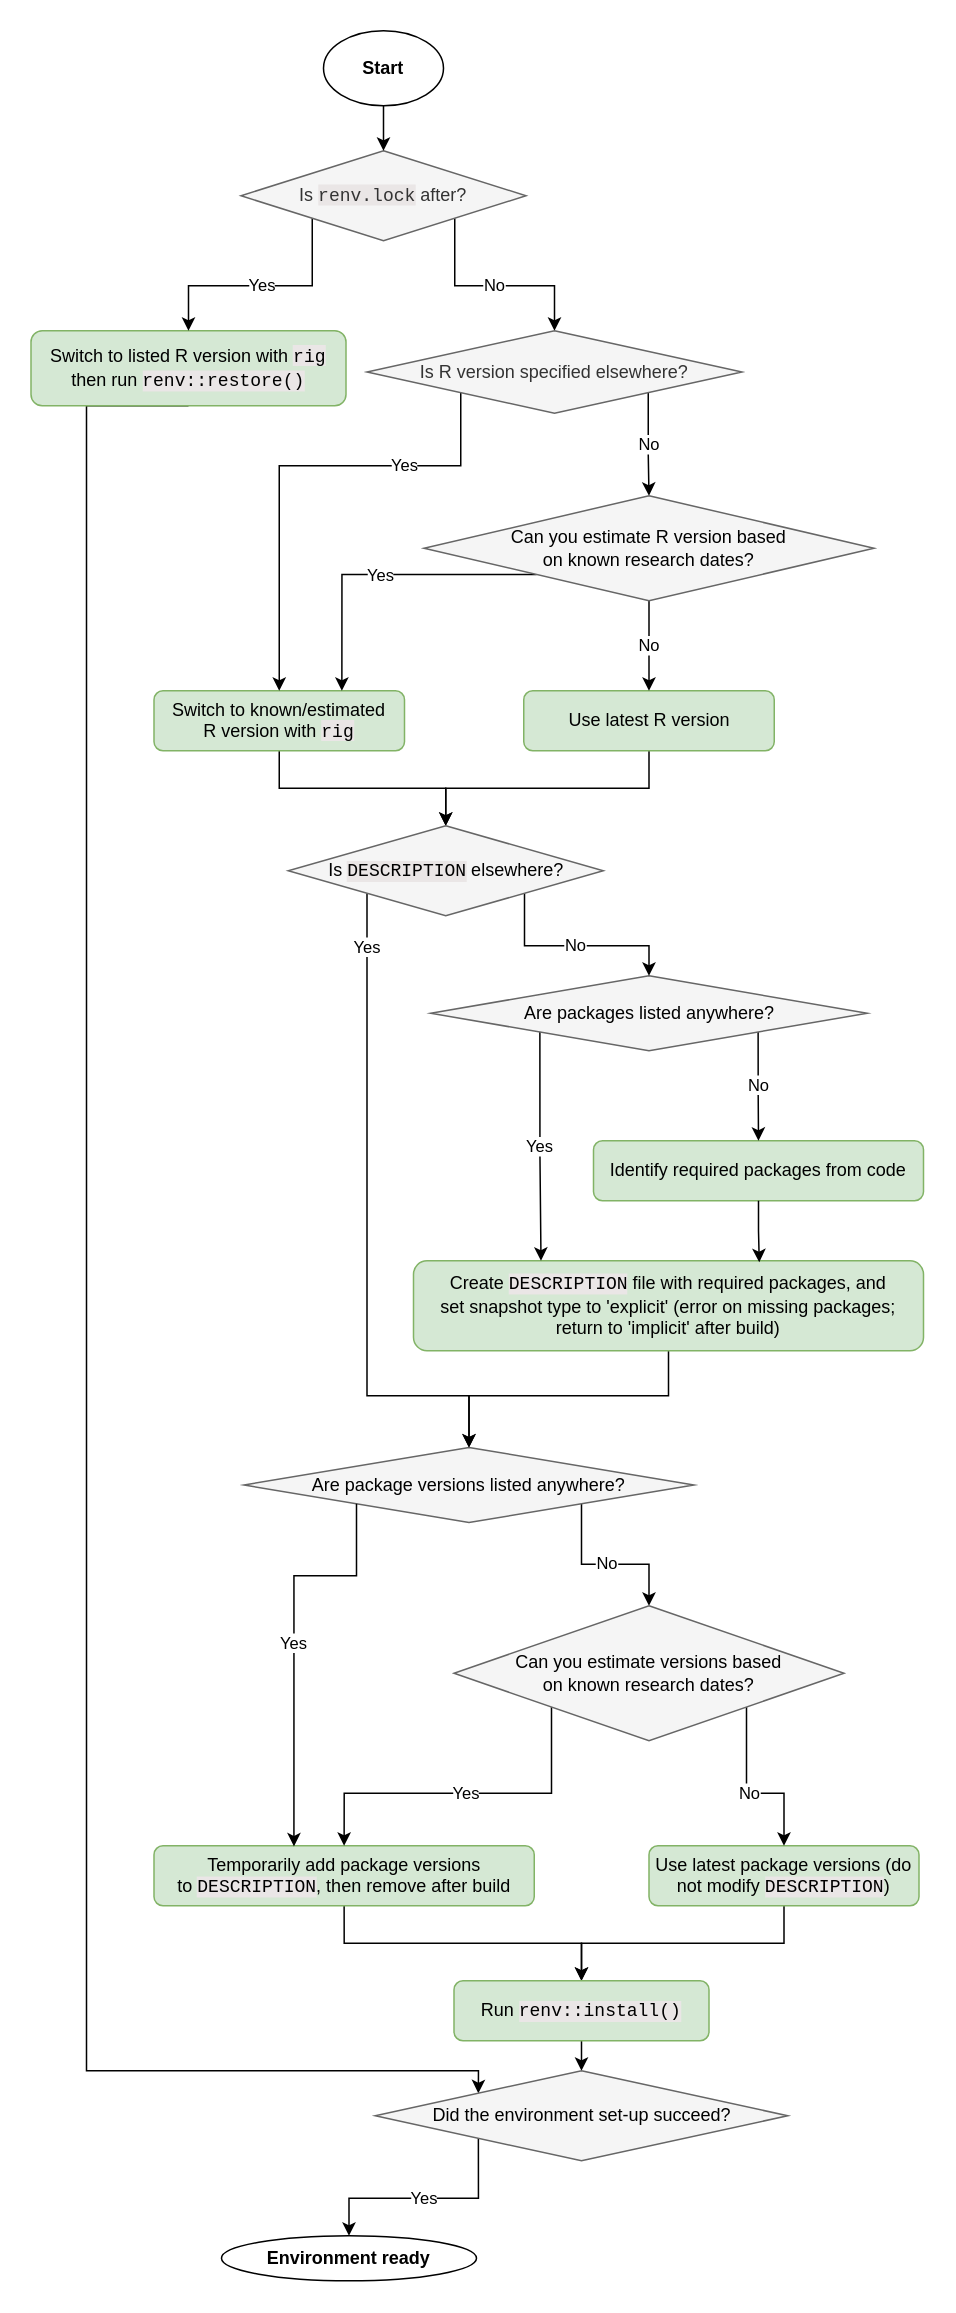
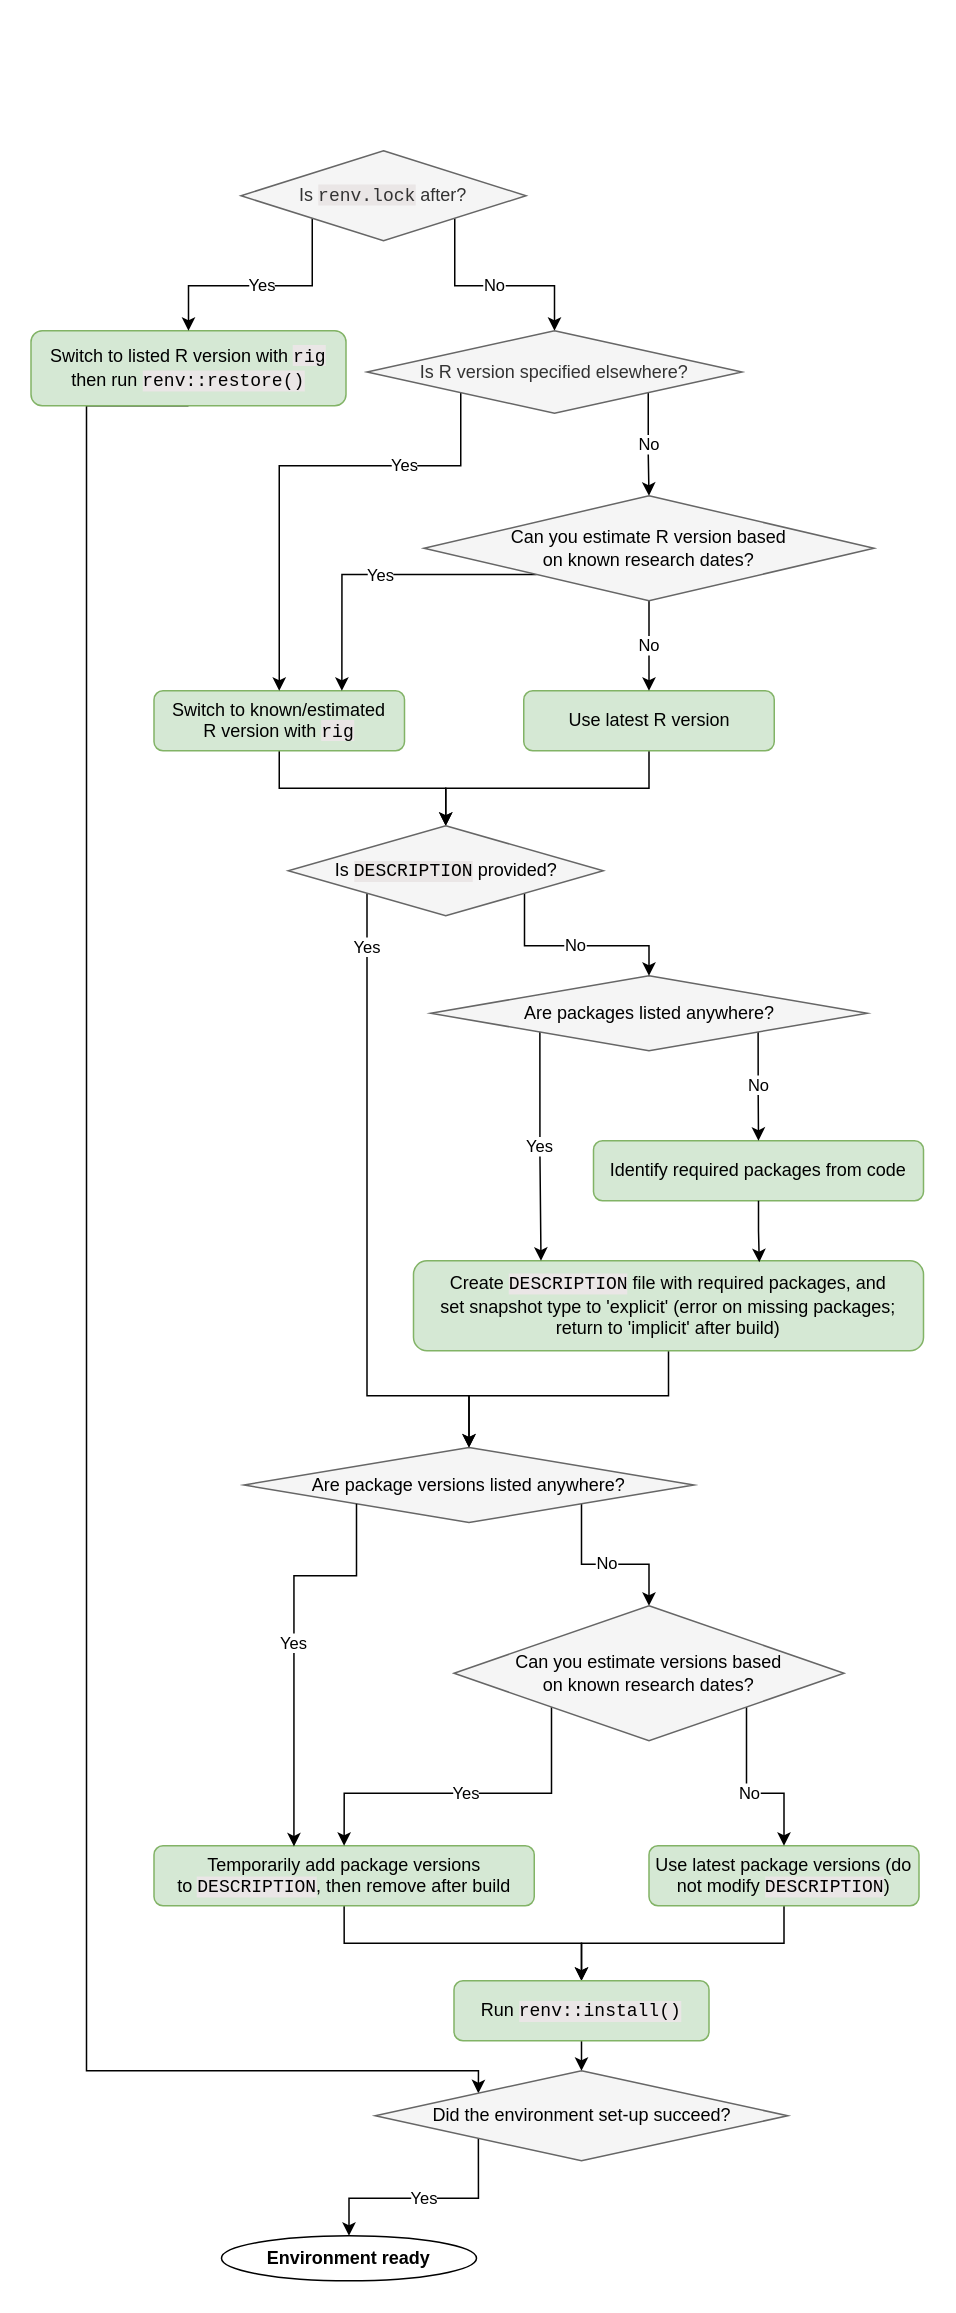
(383, 68) -> none
(383, 134) -> none
(446, 871) -> (446, 871)
